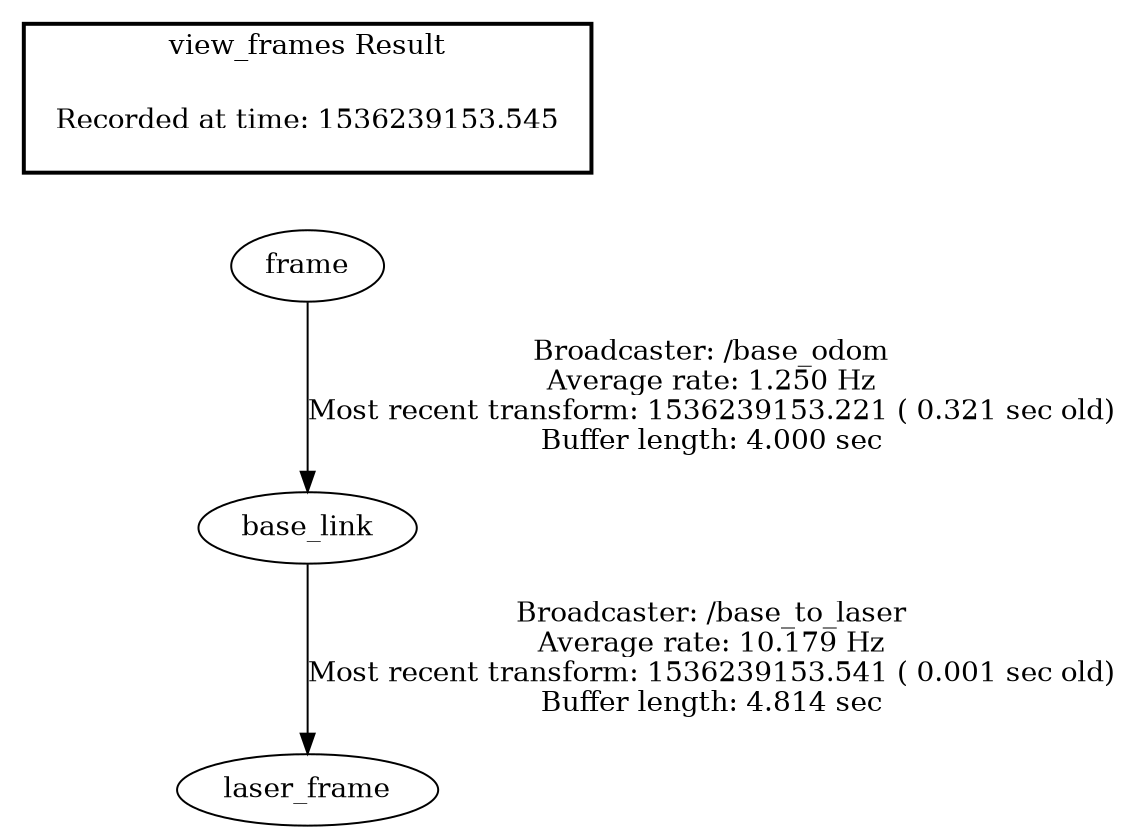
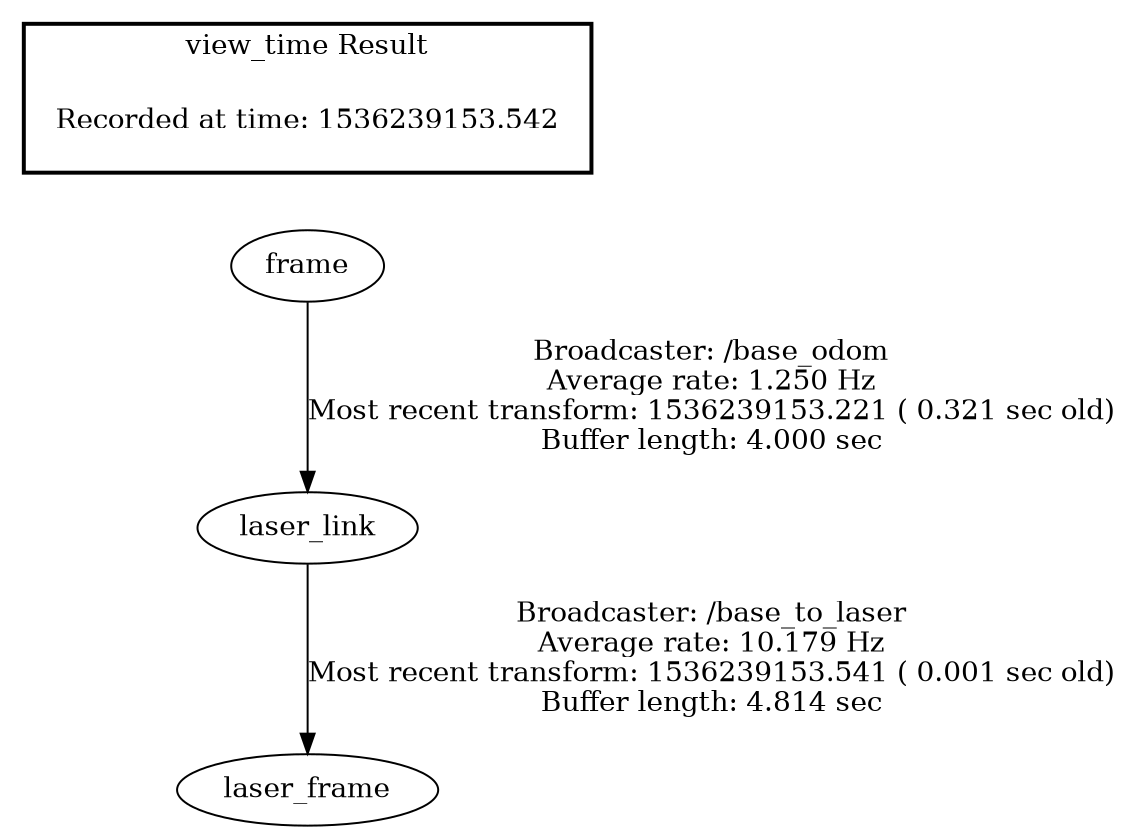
(308, 47) -> (308, 47)
(308, 121) -> (308, 121)
(308, 528) -> (308, 528)
